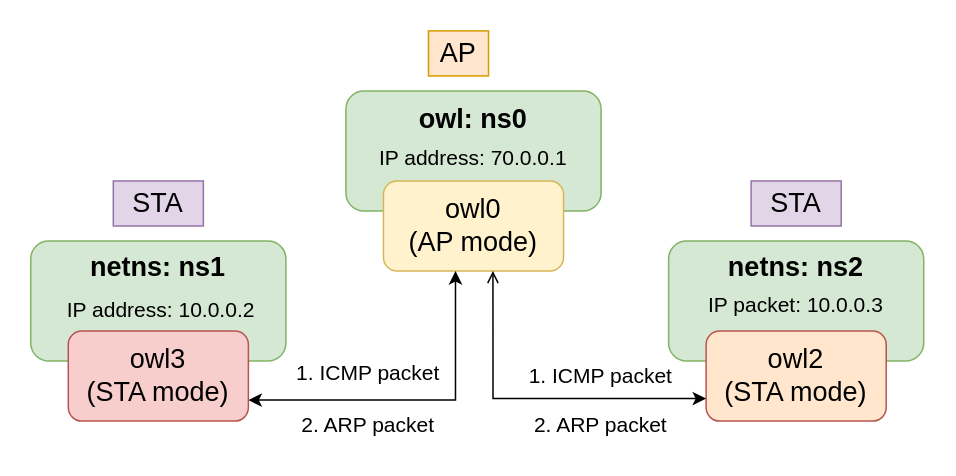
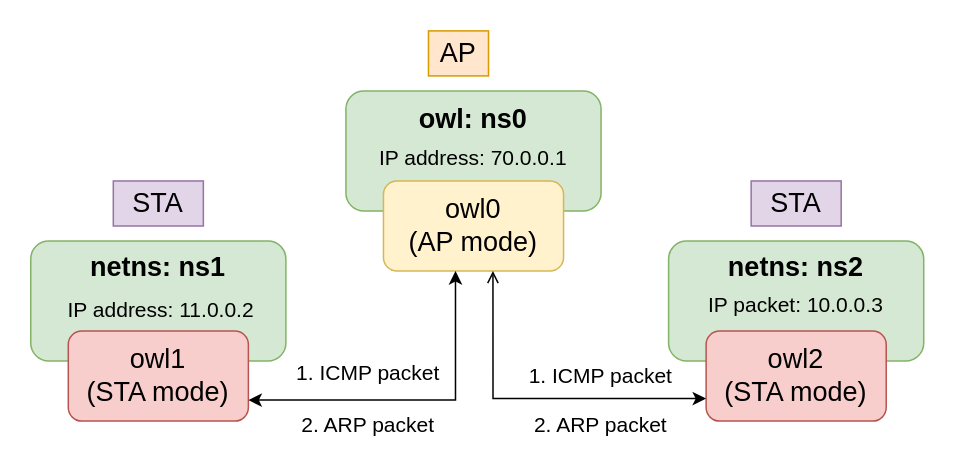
(161, 310) -> (161, 310)
(158, 376) -> (158, 376)
(796, 376) -> (796, 376)
